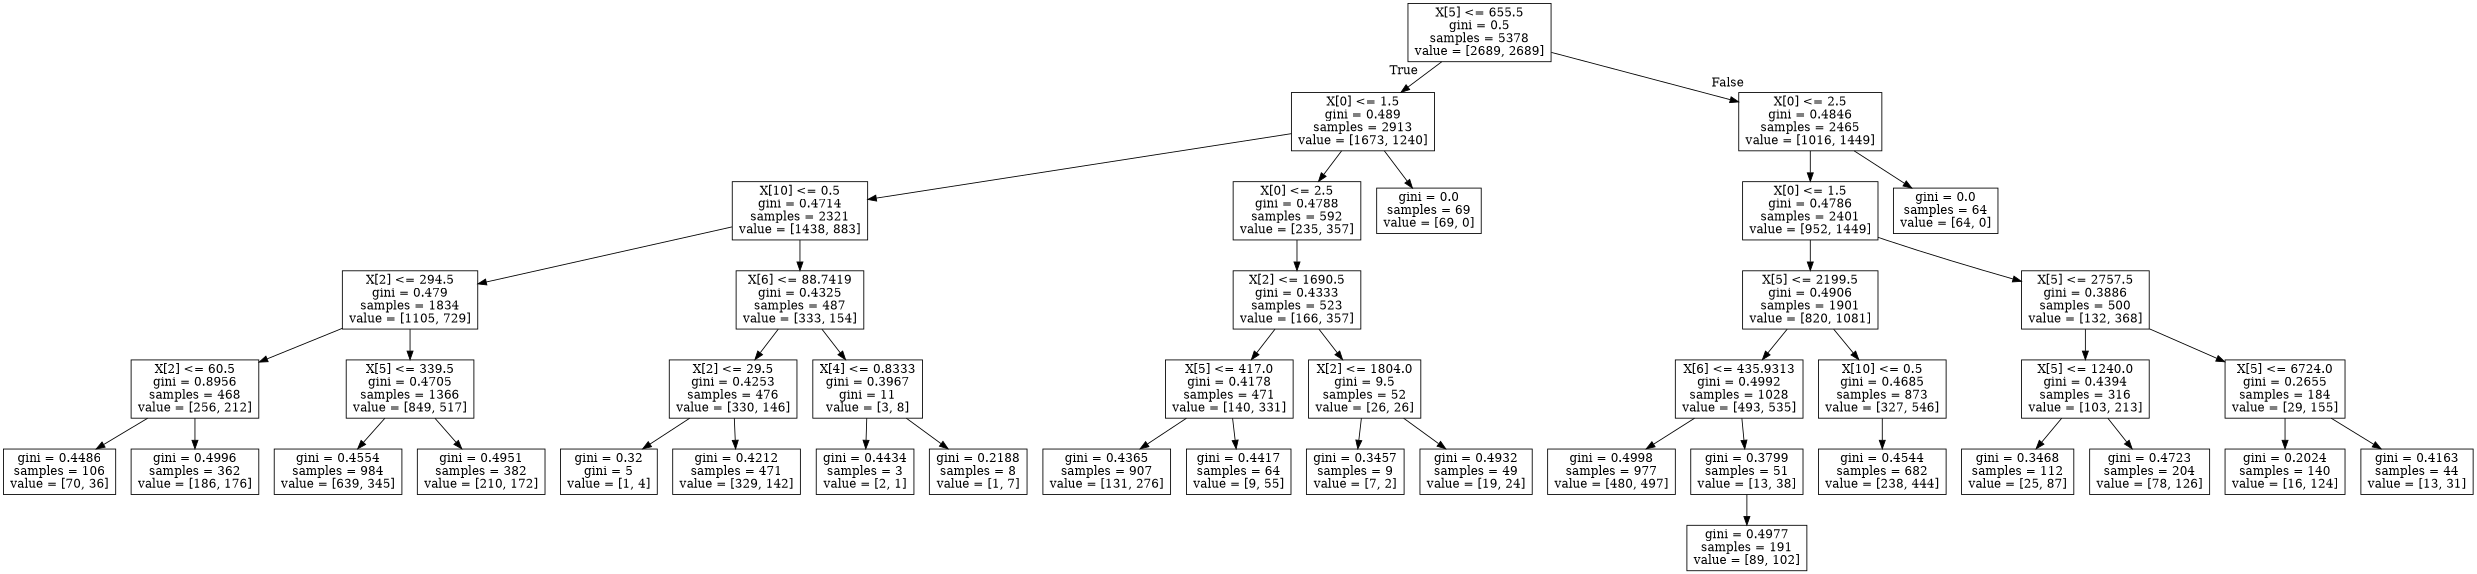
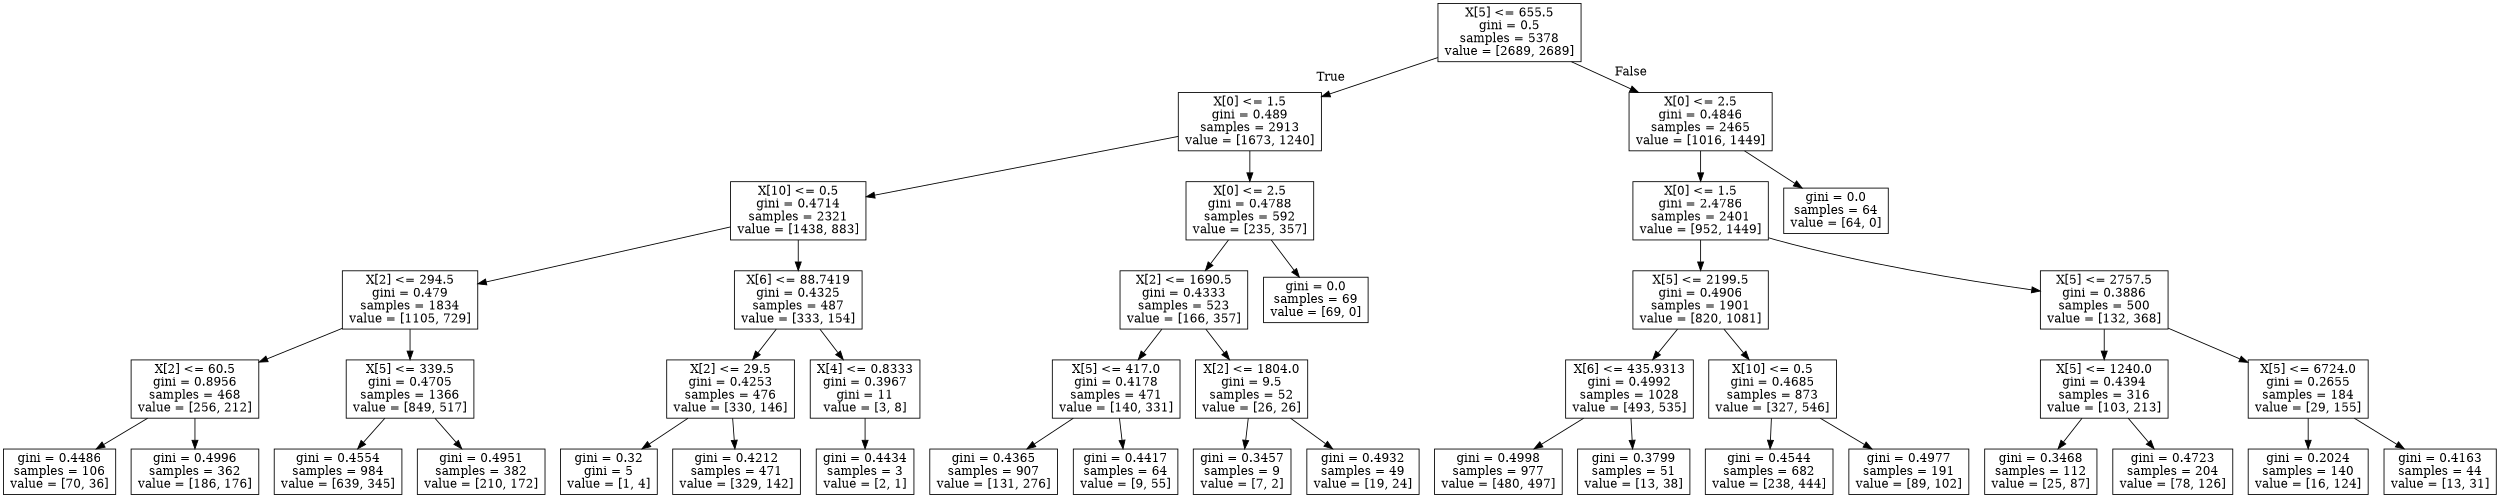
(1396, 166) -> (1283, 255)
(1810, 211) -> (1701, 211)
(978, 472) -> none
(1747, 505) -> (1842, 431)
